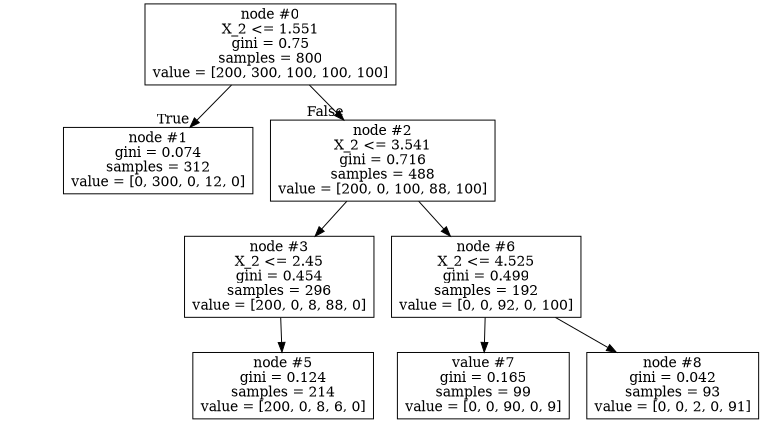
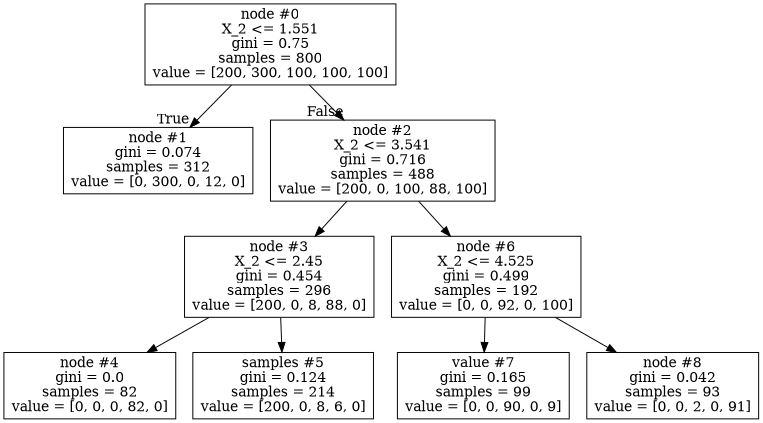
none -> (90, 386)
(283, 386) -> (283, 386)
